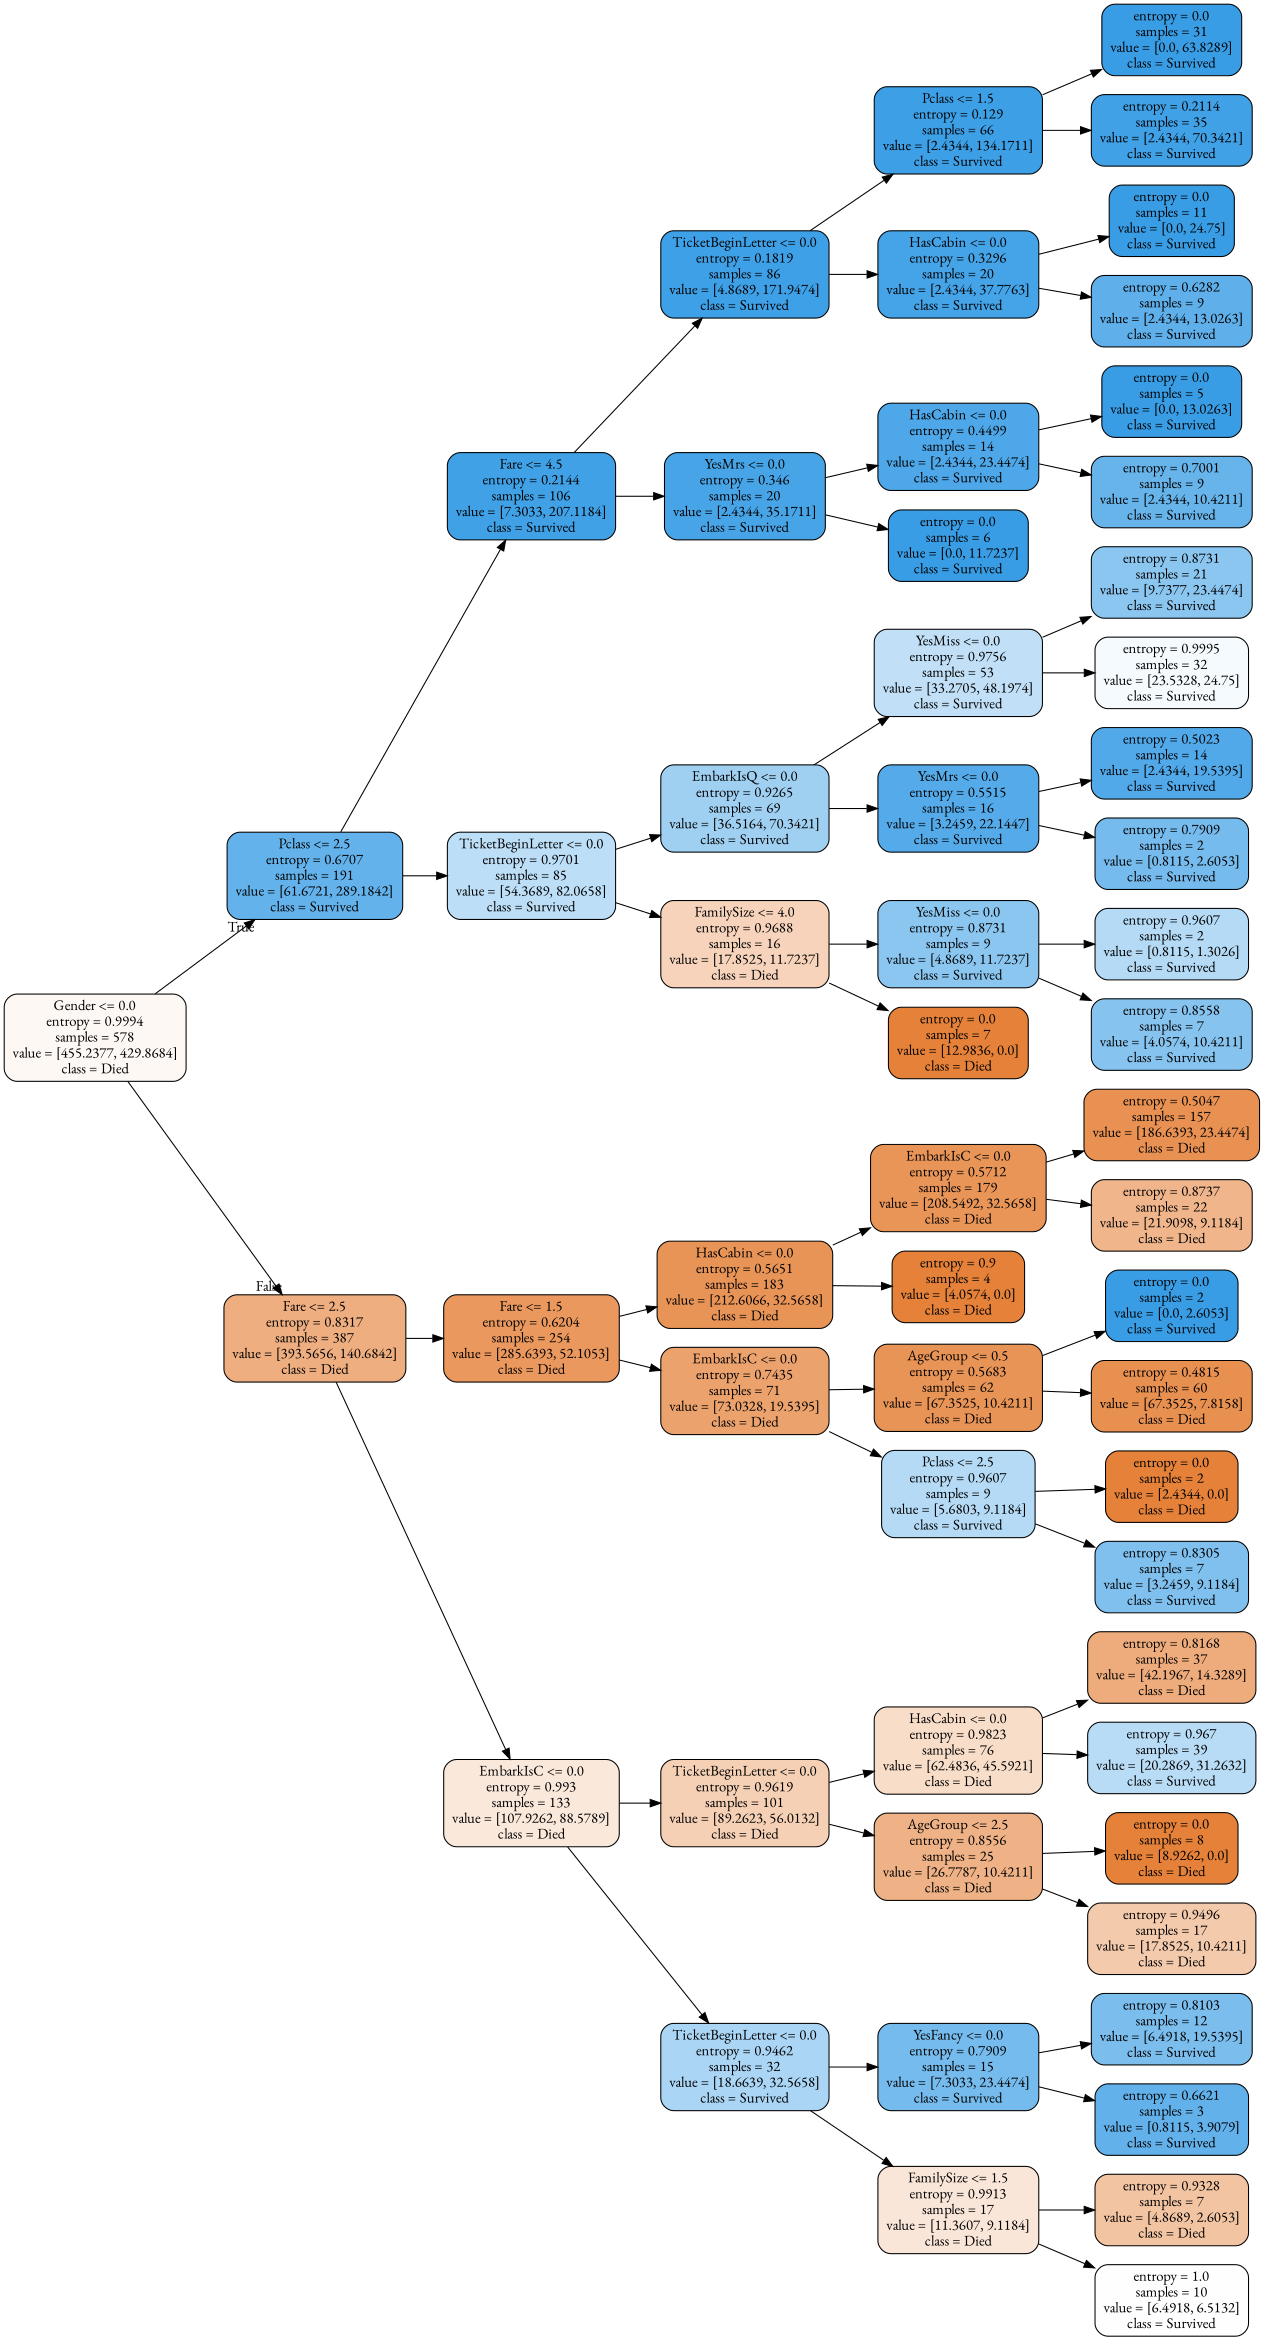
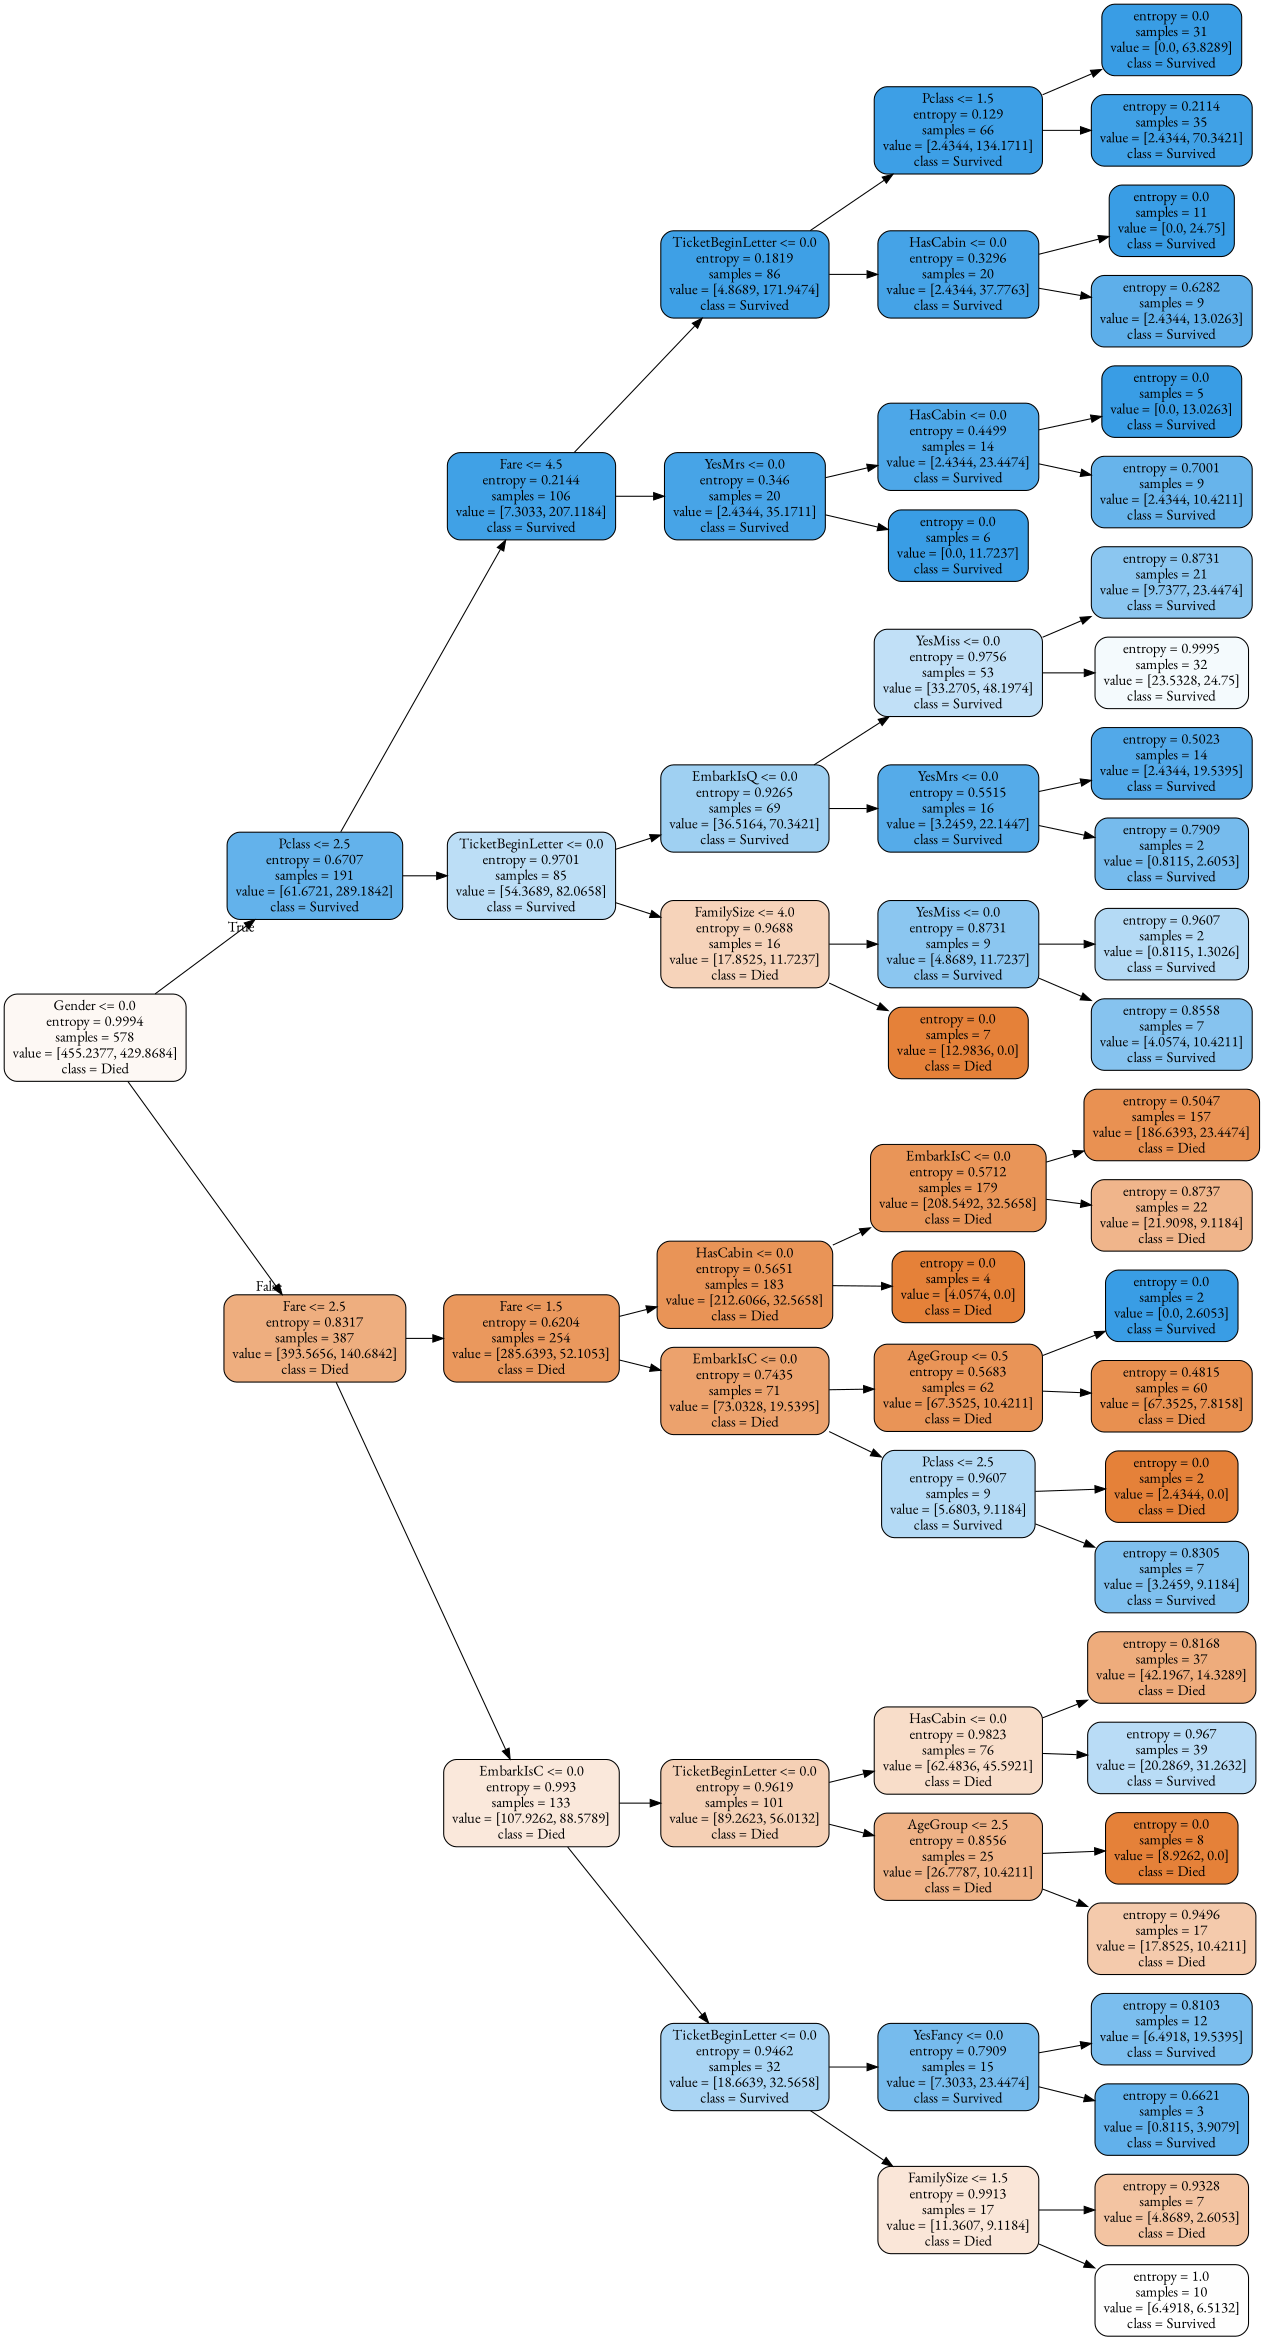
(958, 1287) -> (958, 1287)
